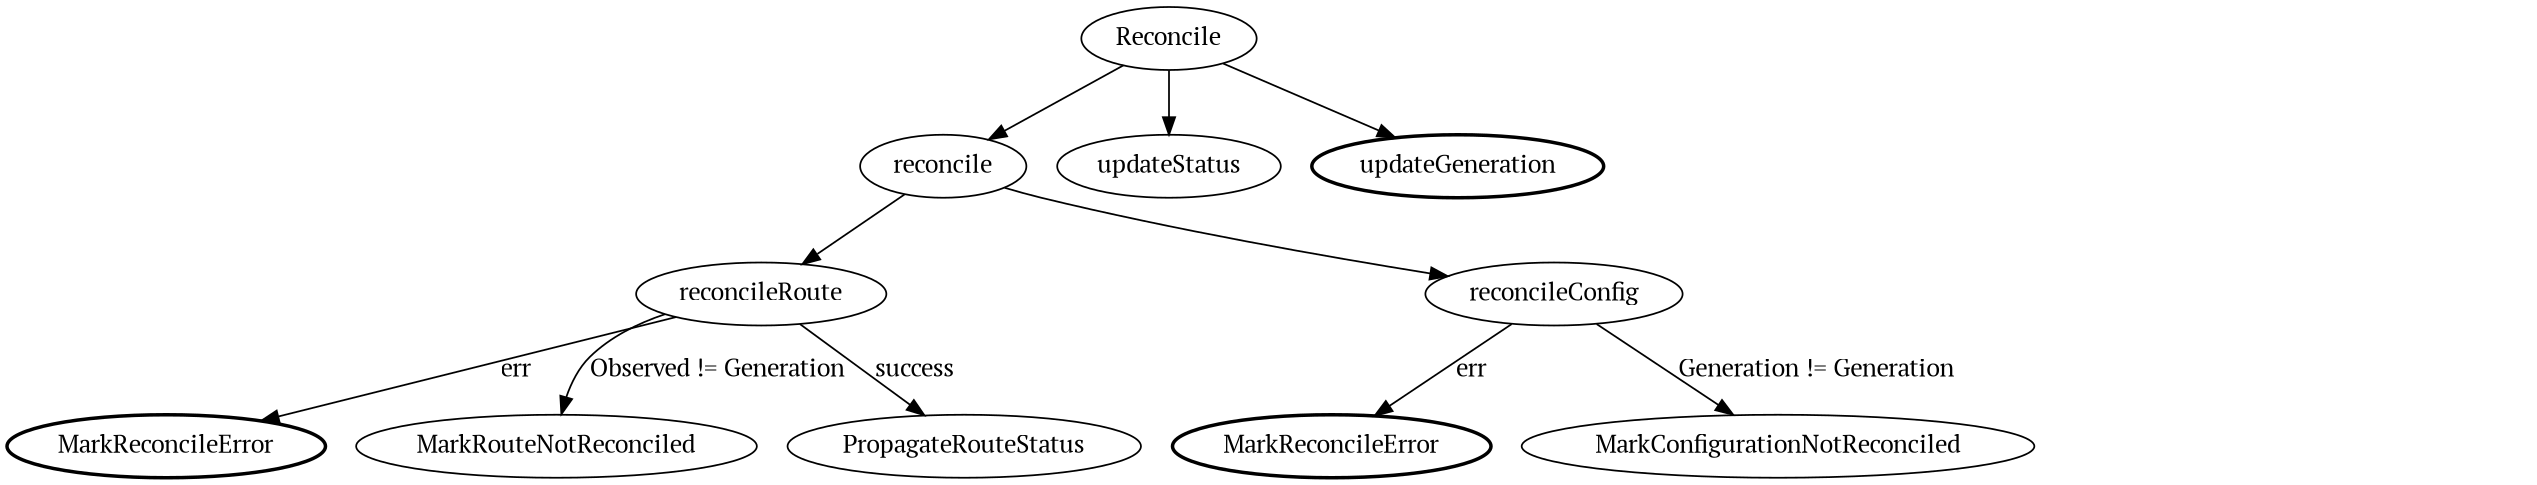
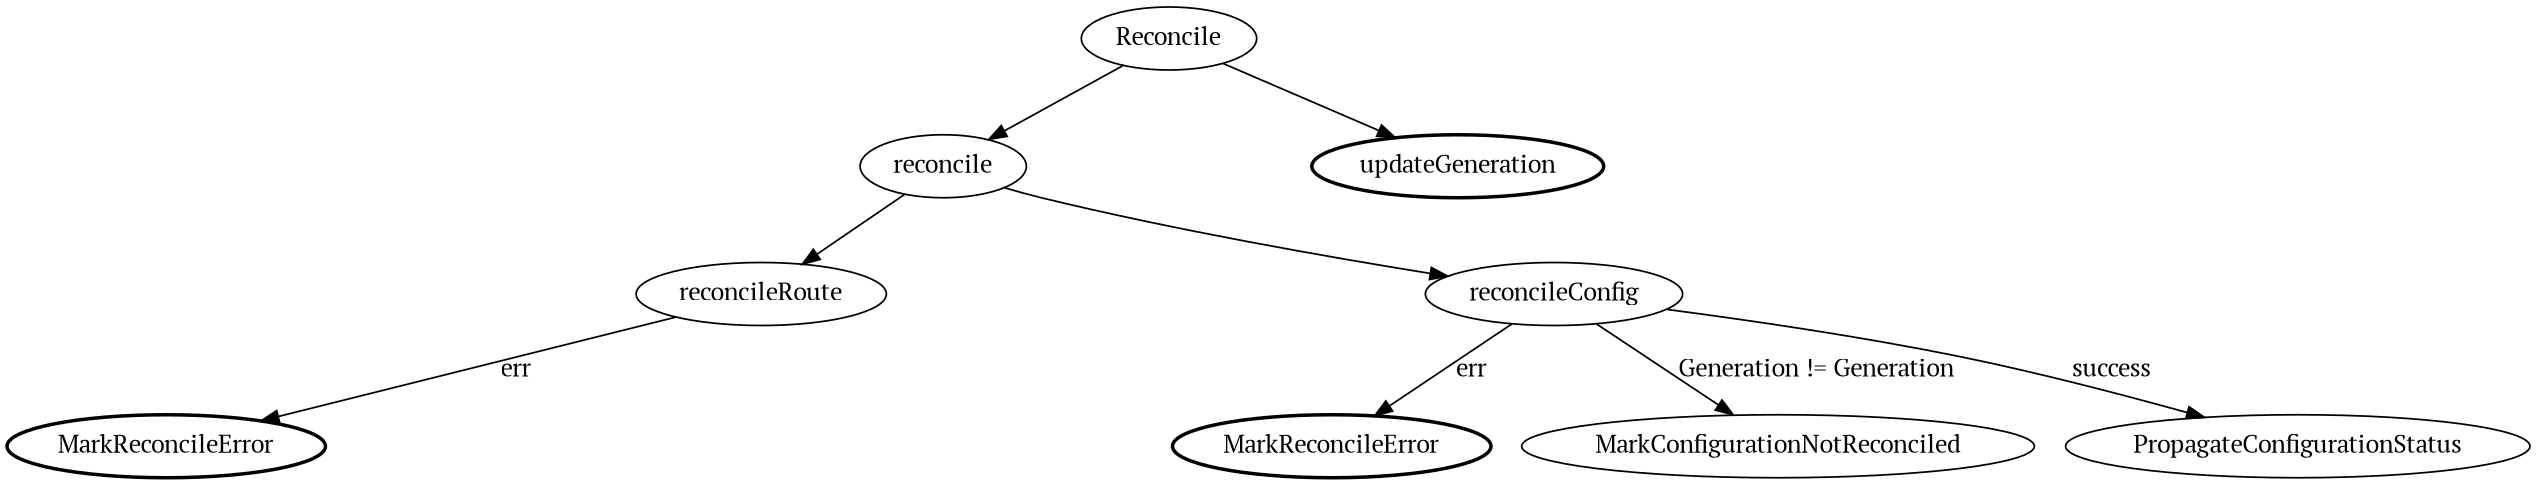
(1169, 166) -> none
(556, 446) -> none
(964, 446) -> none
none -> (2298, 446)
